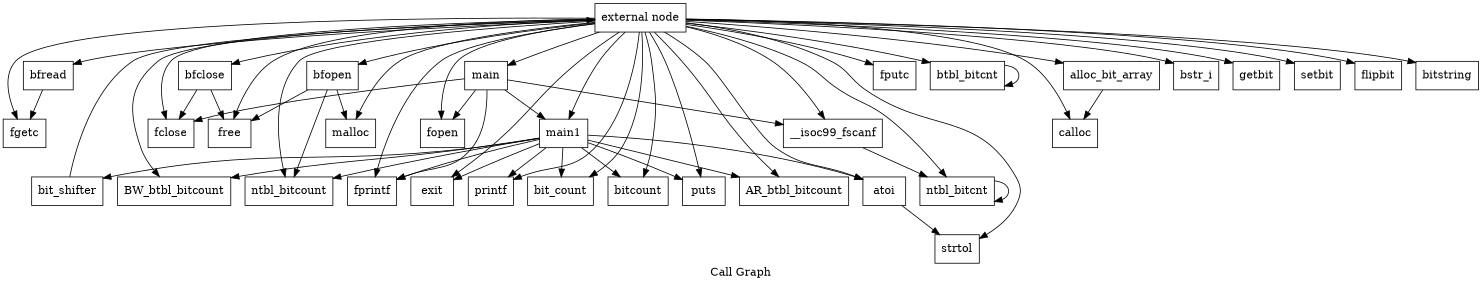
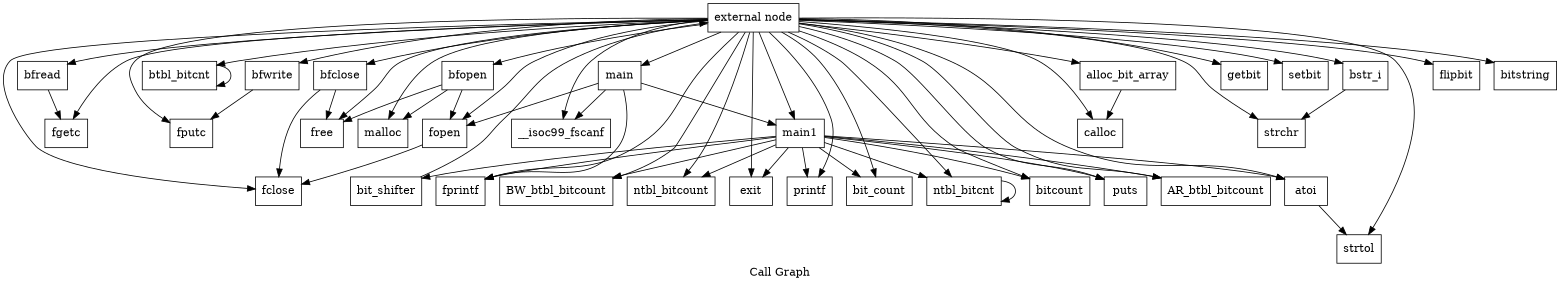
none -> (272, 76)
(333, 95) -> (366, 165)
(312, 130) -> (458, 101)
none -> (1281, 133)
(891, 161) -> (876, 160)
